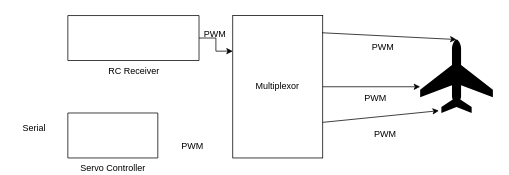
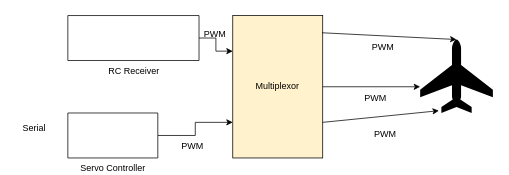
(278, 87) -> (278, 87)
none -> (195, 131)
